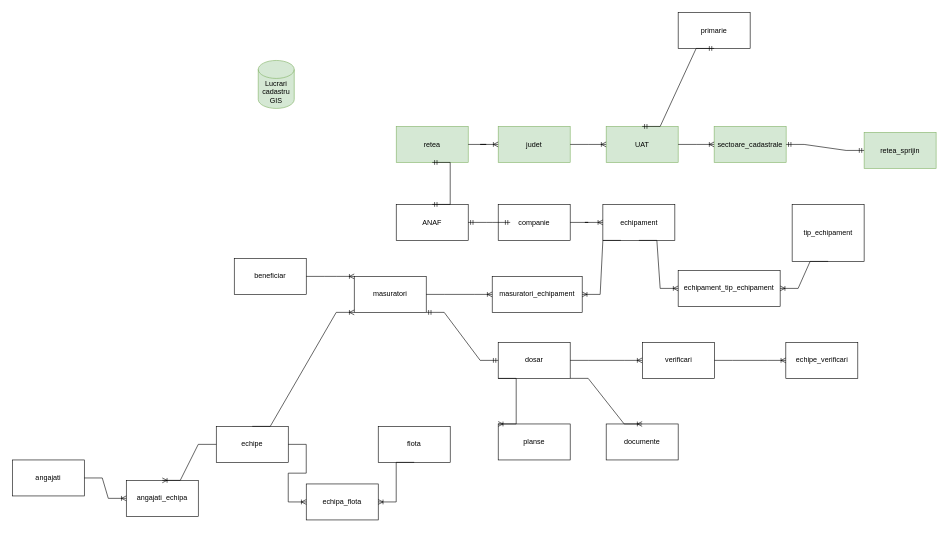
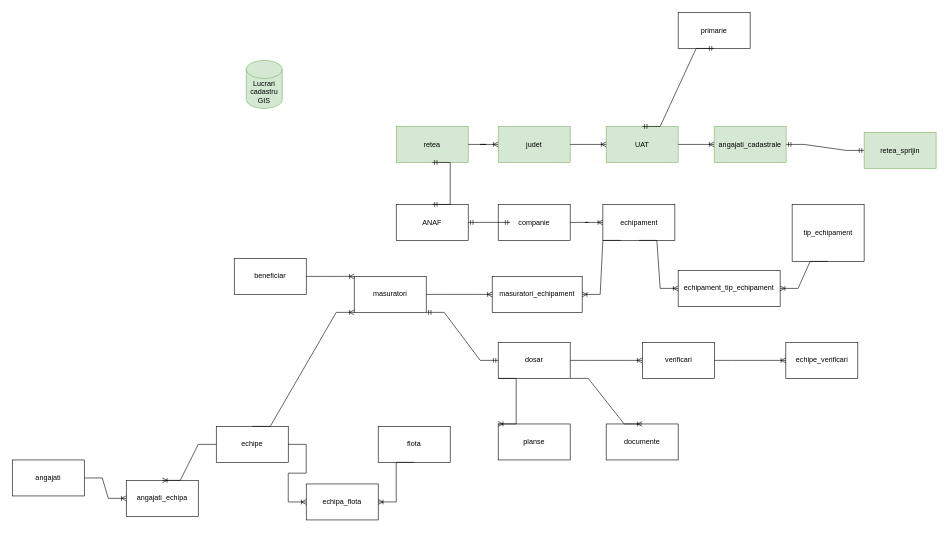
(276, 84) -> (264, 84)
(750, 144) -> (750, 144)
